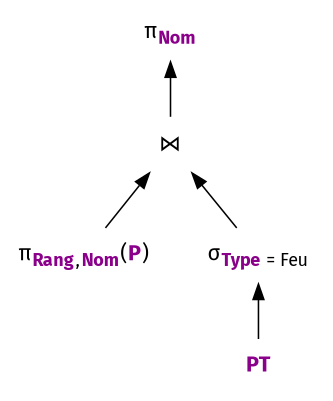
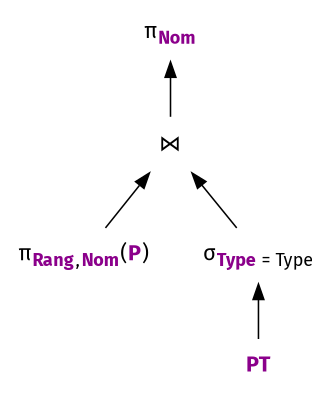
(285, 254) -> (285, 254)
